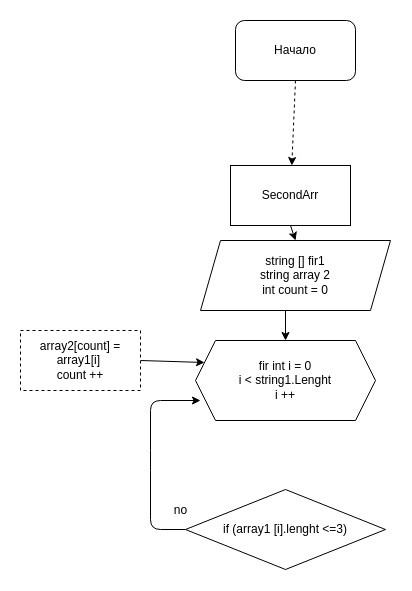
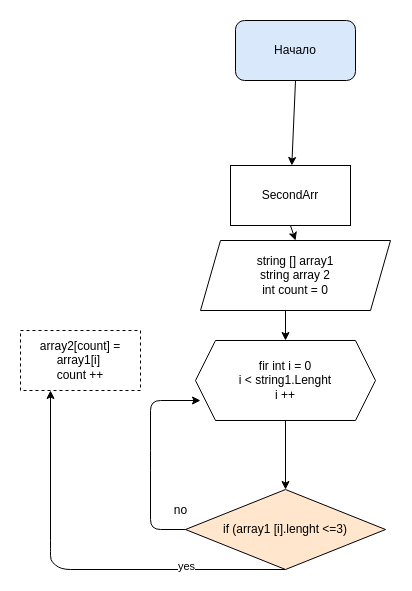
(296, 51) -> (296, 51)
(294, 120) -> (294, 120)
(296, 276) -> (296, 276)
(169, 361) -> none
none -> (286, 452)
(286, 530) -> (286, 530)
none -> (89, 570)
